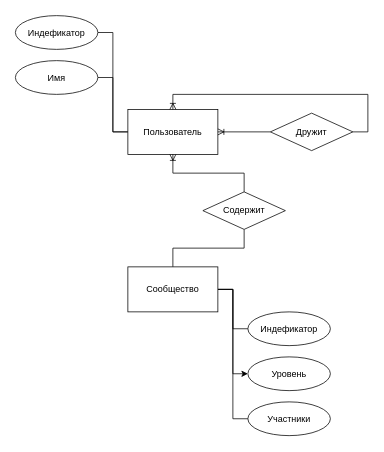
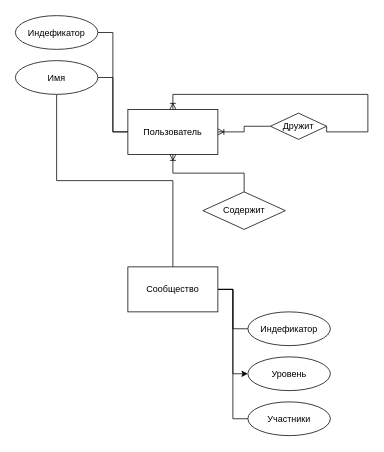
(312, 132) -> (299, 126)
(216, 248) -> (107, 180)
